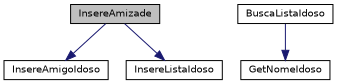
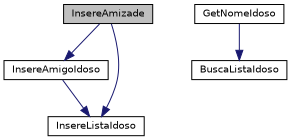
(285, 37) -> (239, 37)
none -> (73, 94)
